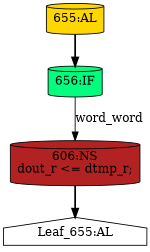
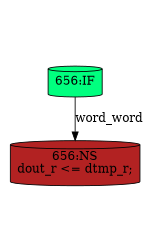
(75, 19) -> none
(75, 163) -> (75, 163)
(75, 233) -> none
